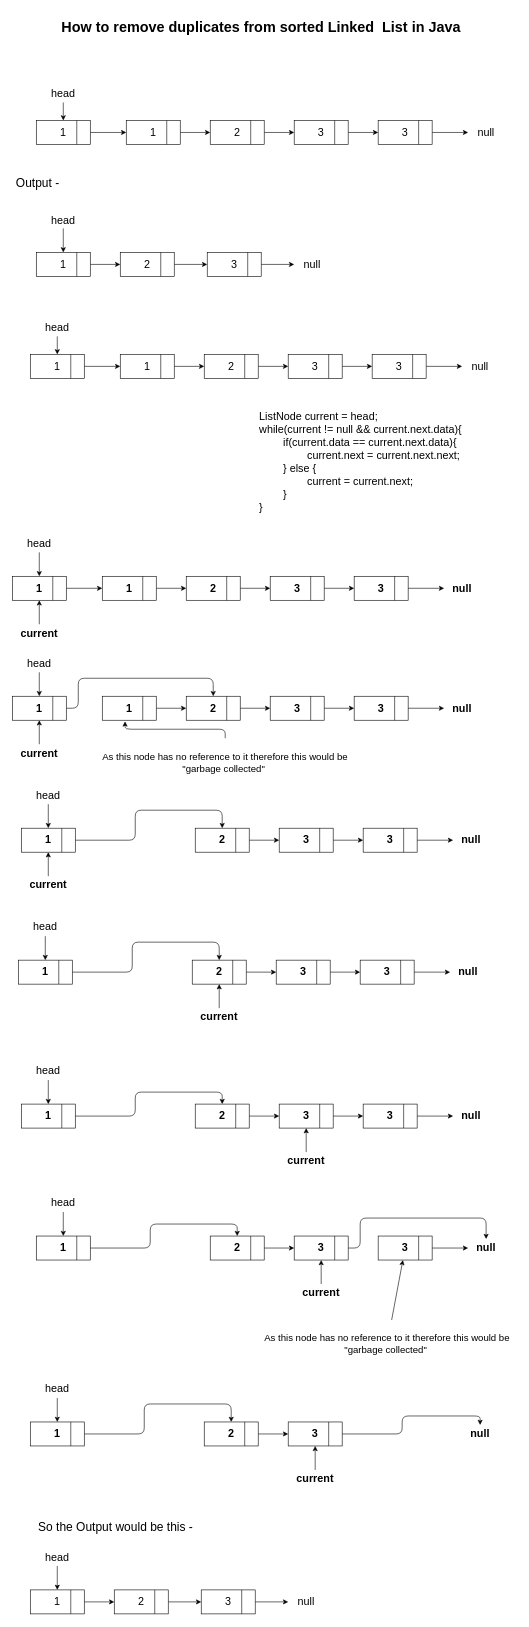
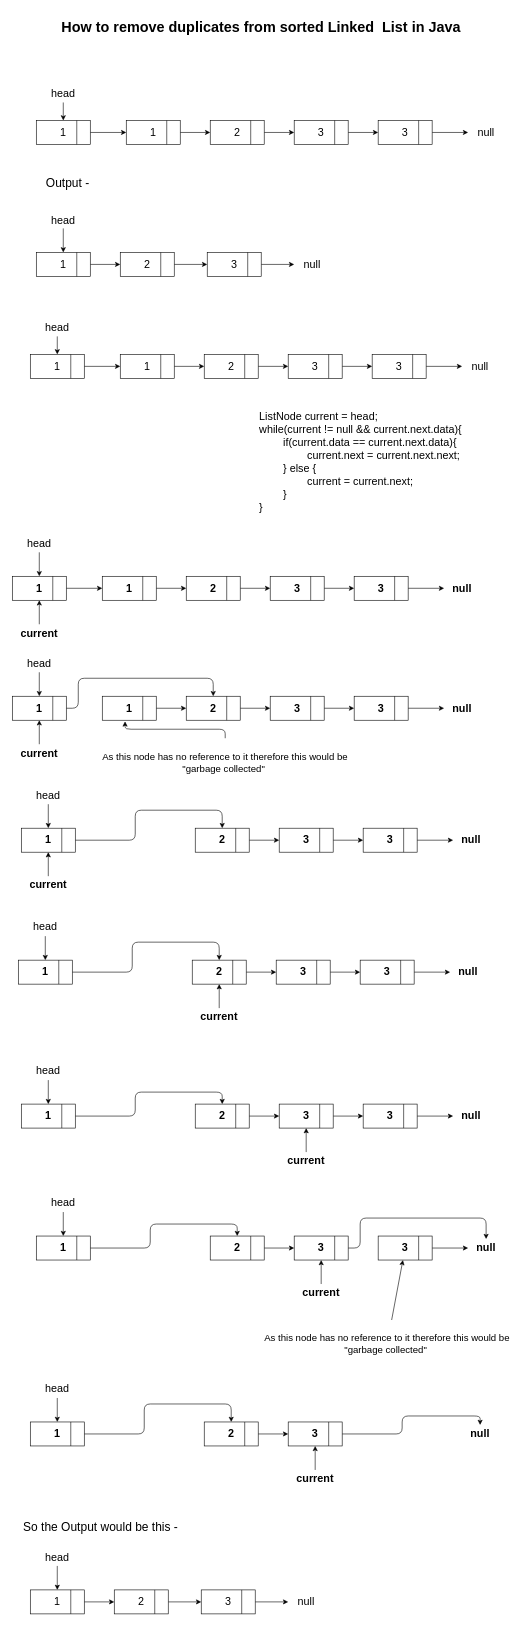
(38, 183) -> (68, 183)
(116, 1527) -> (101, 1527)
